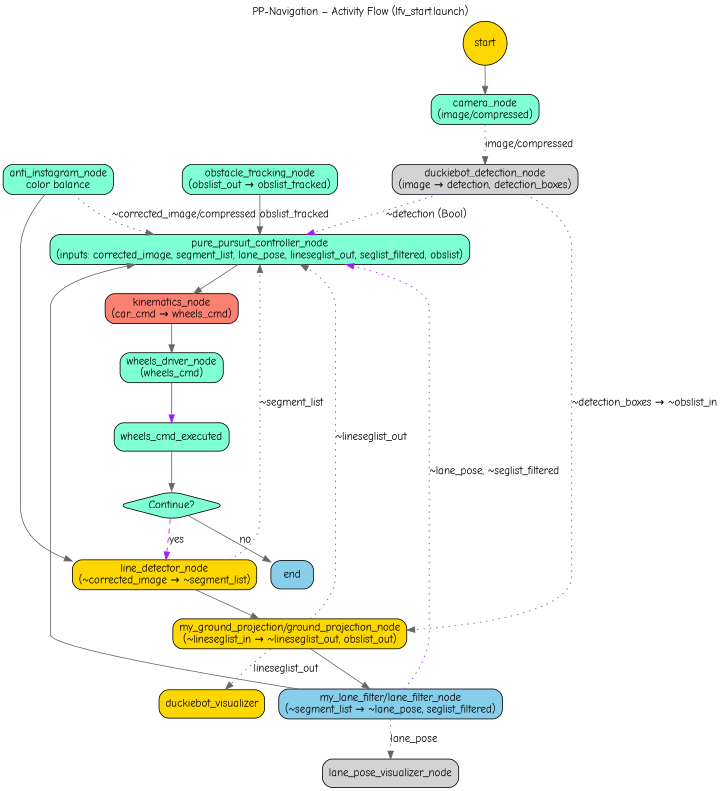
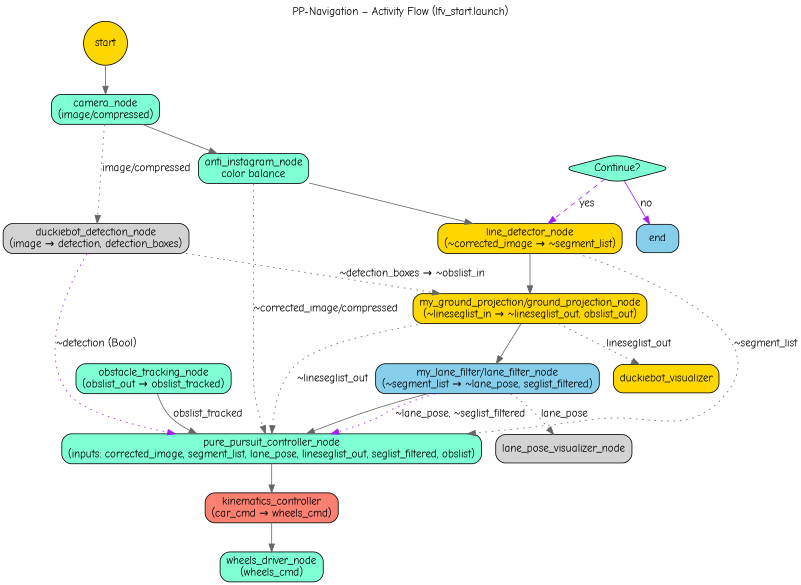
none -> (176, 137)
(172, 309) -> (272, 508)
(172, 437) -> none
(226, 537) -> (635, 199)
